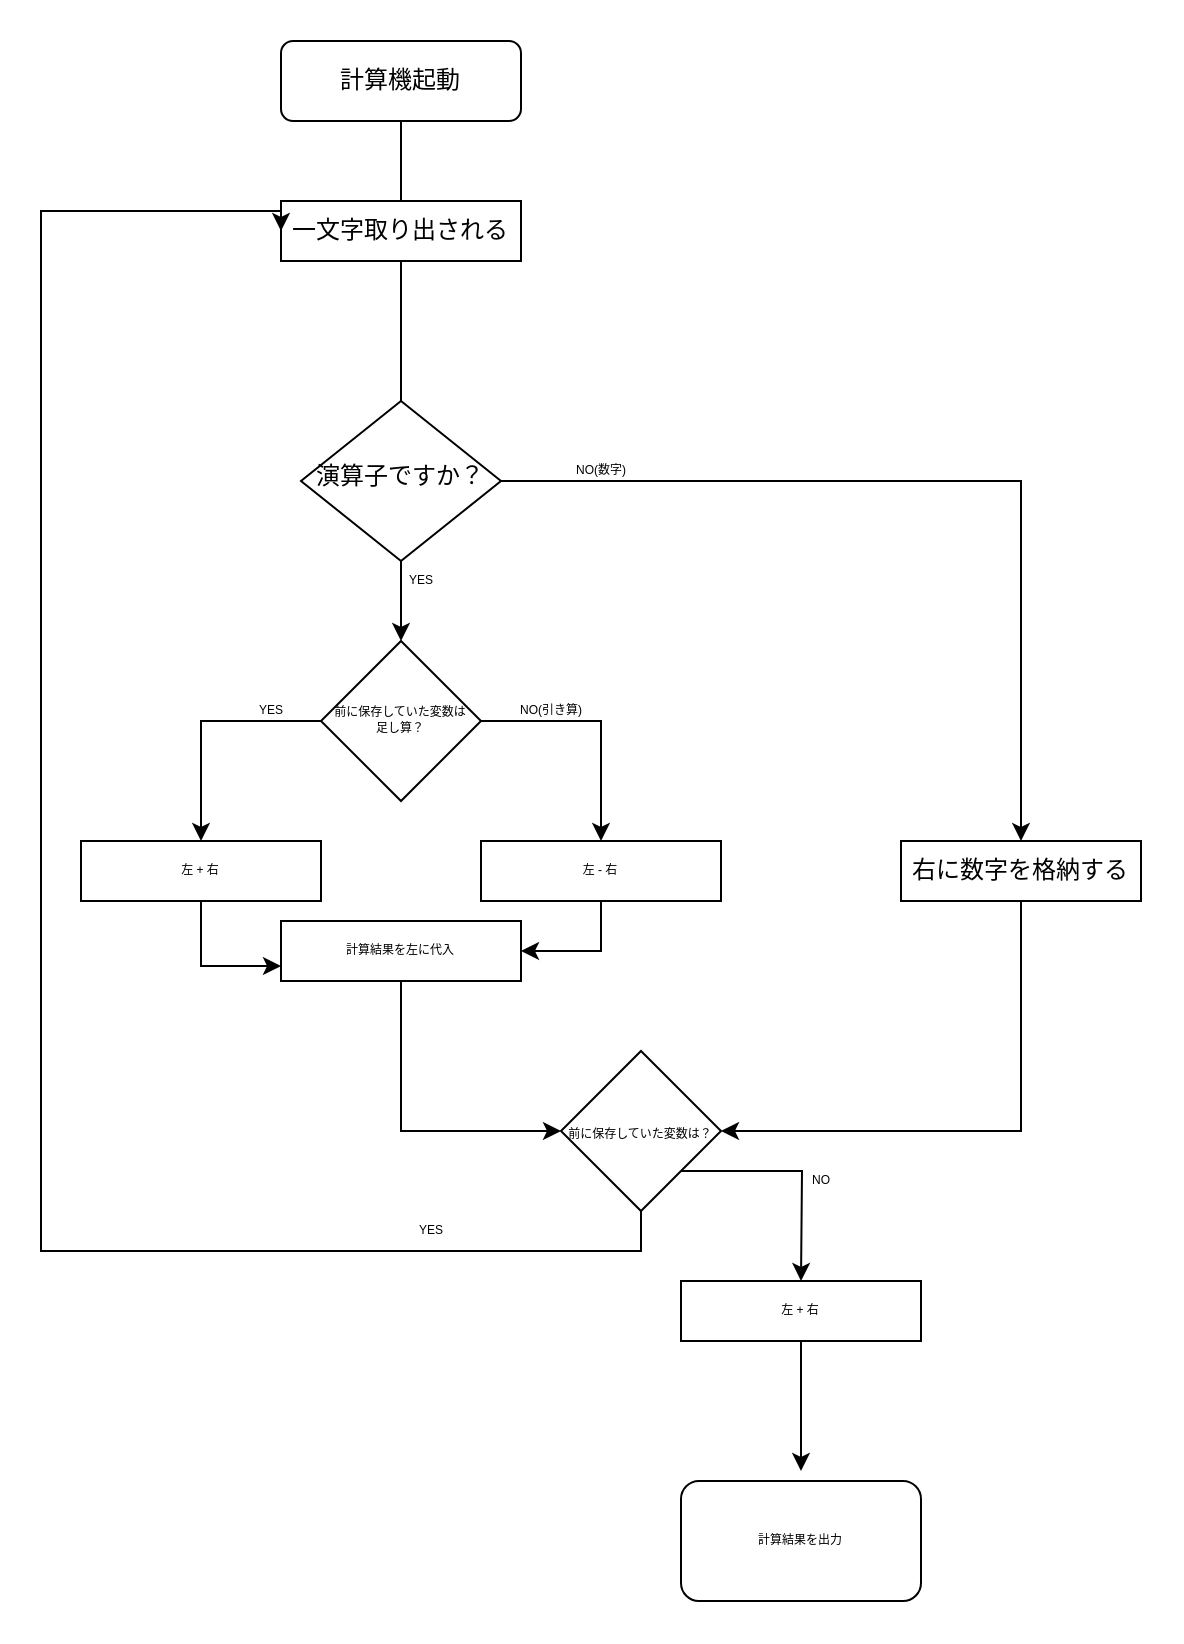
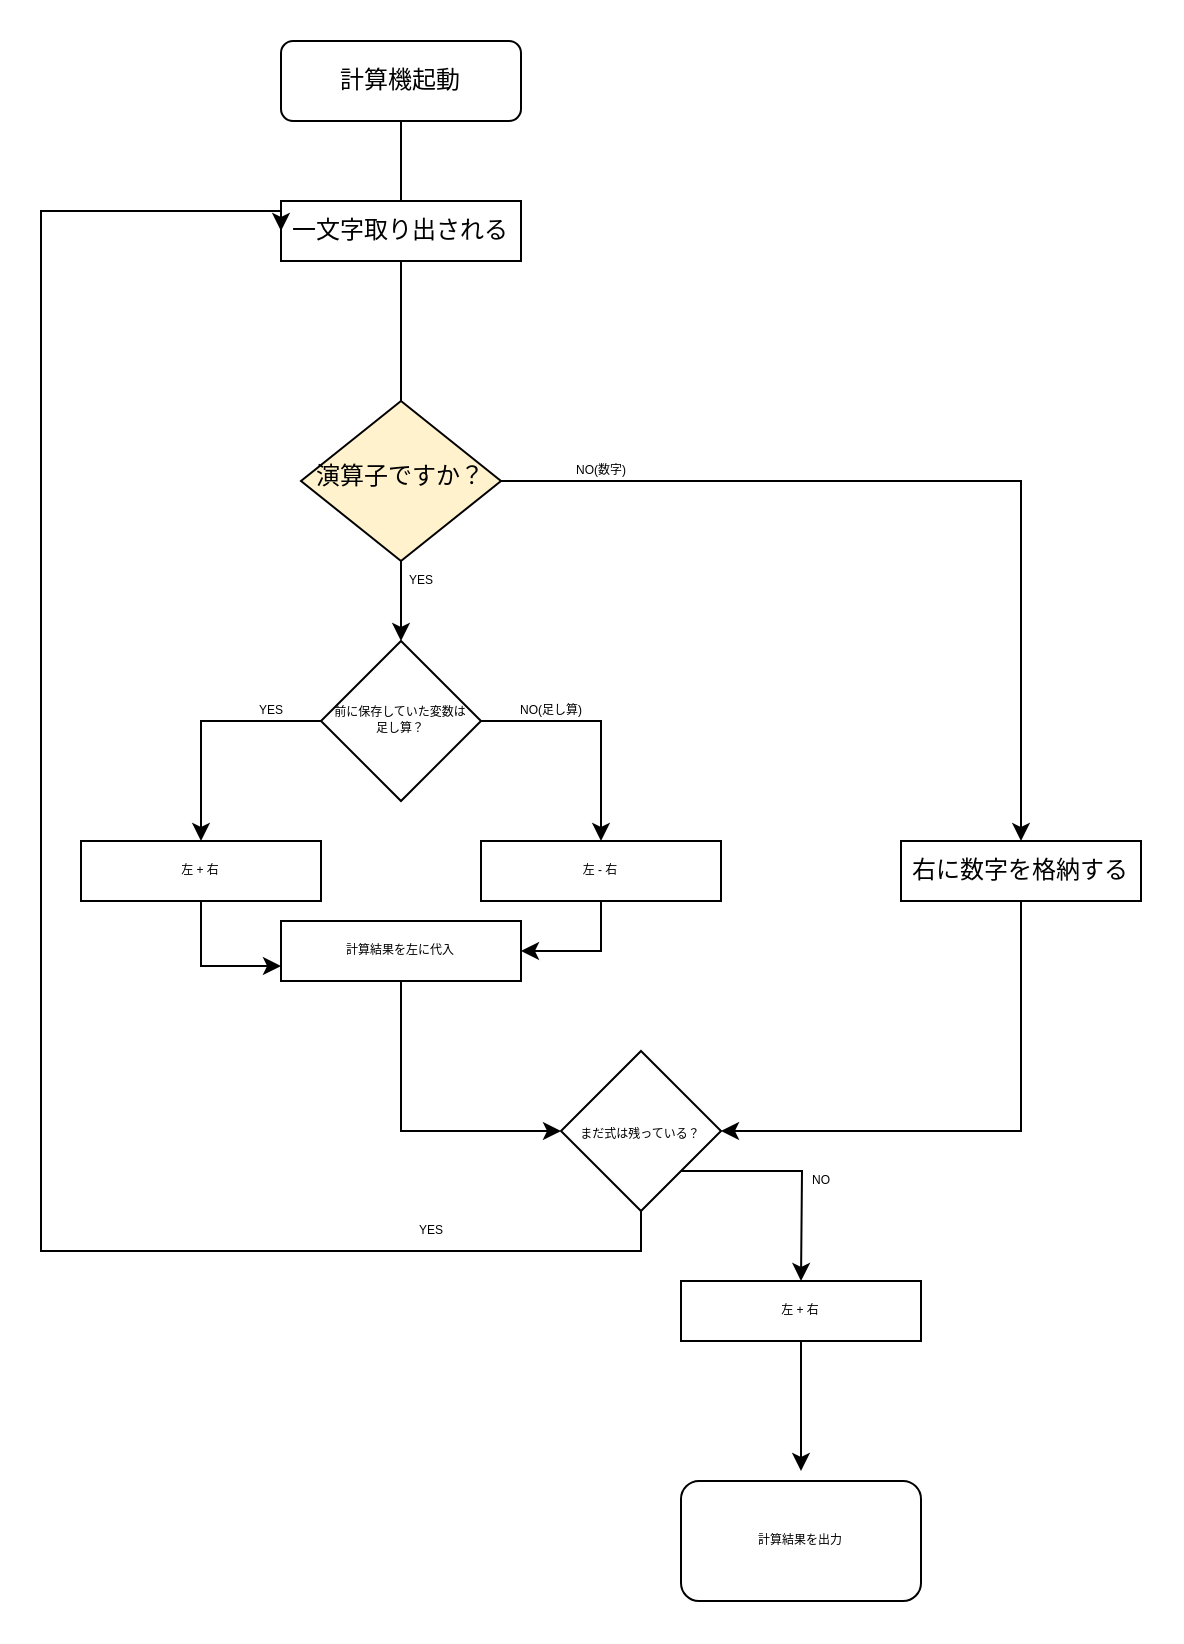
(401, 481) -> (401, 481)
(552, 711) -> (552, 711)
(641, 1131) -> (641, 1131)
